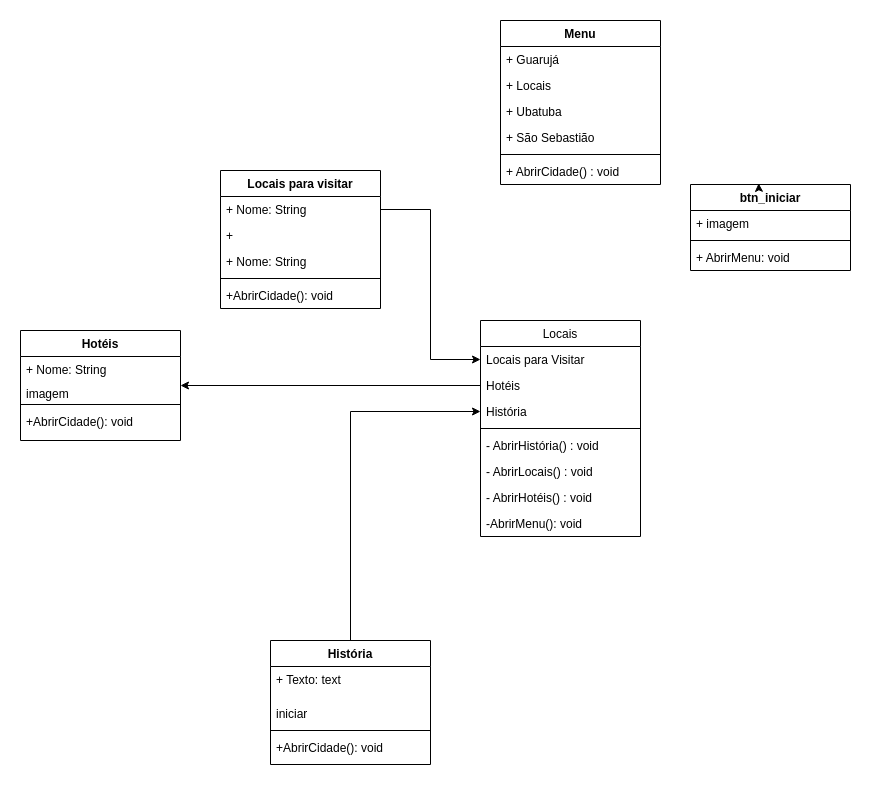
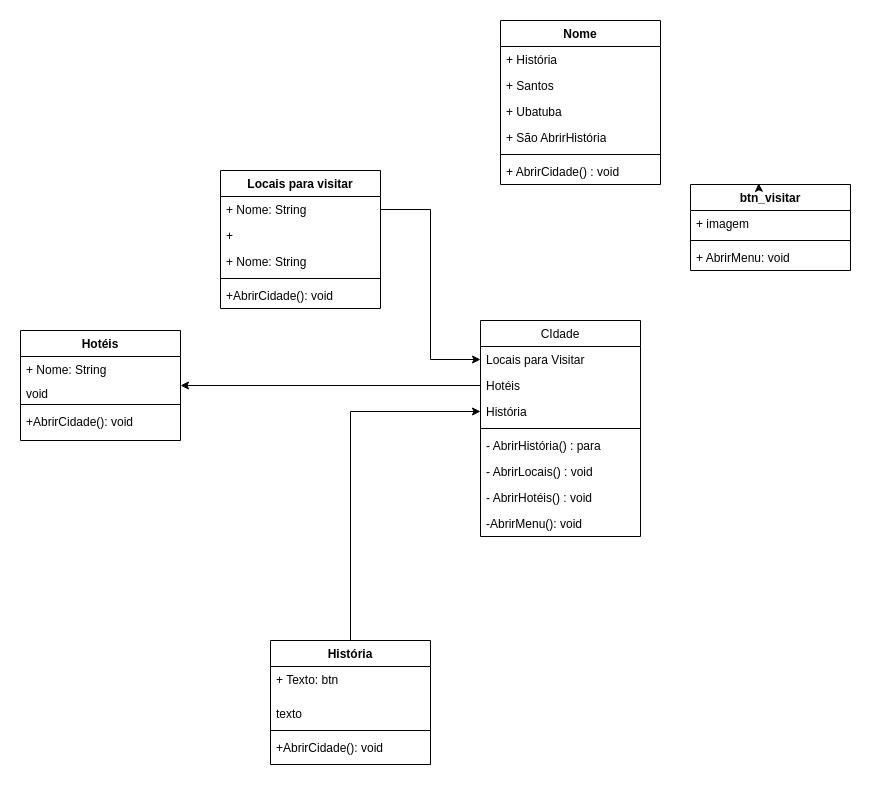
(581, 35) -> (581, 35)
(535, 61) -> (535, 61)
(530, 87) -> (532, 87)
(552, 139) -> (563, 139)
(771, 199) -> (771, 199)
(560, 334) -> (560, 334)
(45, 395) -> (38, 395)
(554, 446) -> (556, 446)
(316, 681) -> (312, 681)
(295, 715) -> (293, 715)
